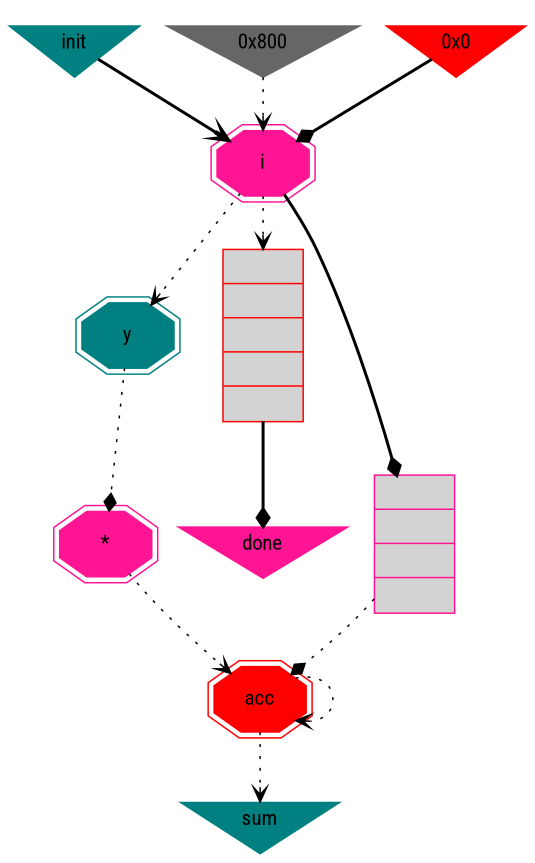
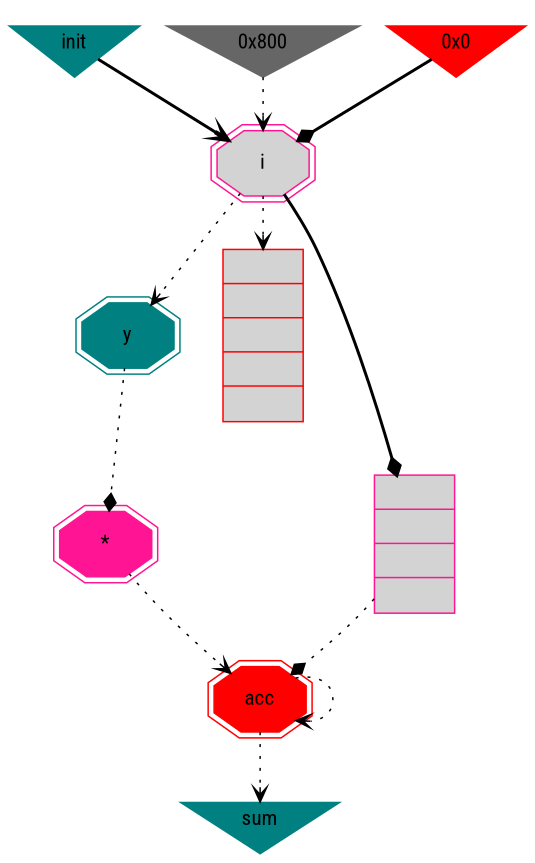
(263, 163) -> (263, 163)
(263, 544) -> none
